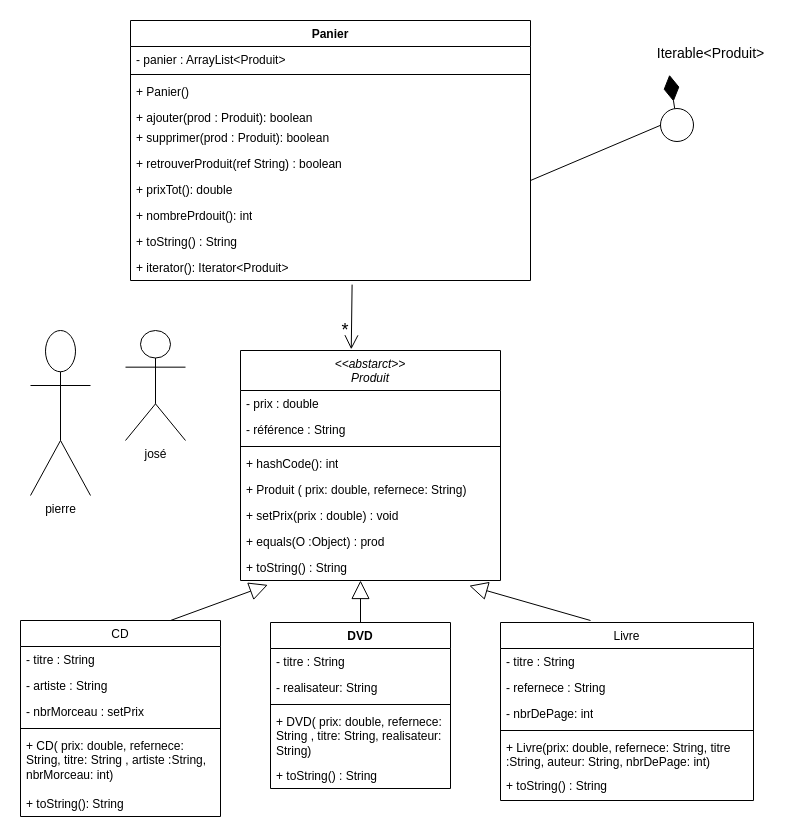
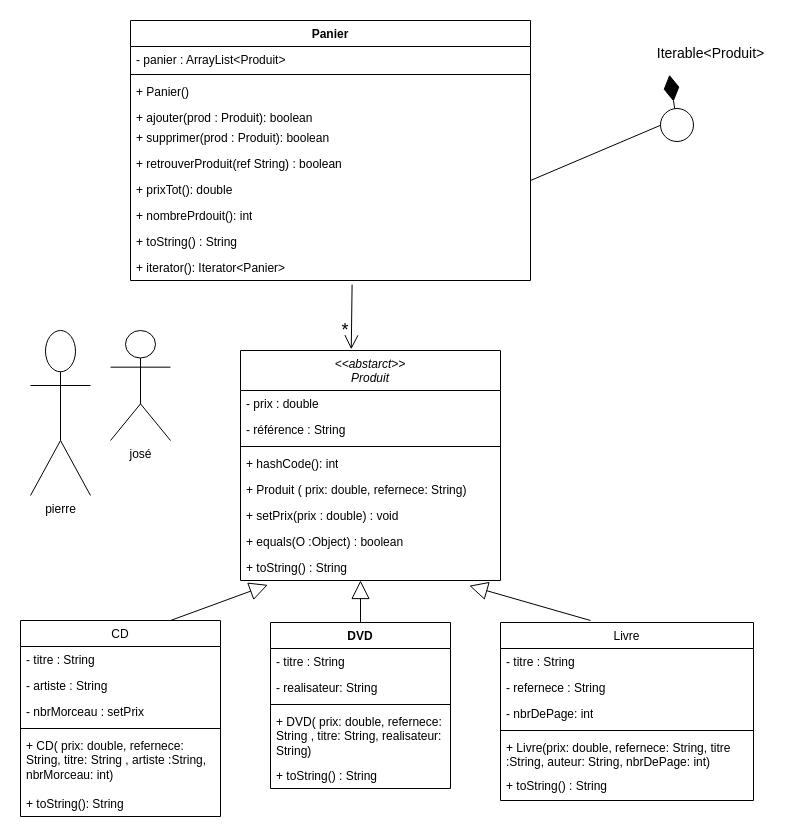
(233, 269) -> (230, 269)
(156, 386) -> (141, 386)
(322, 542) -> (331, 542)
